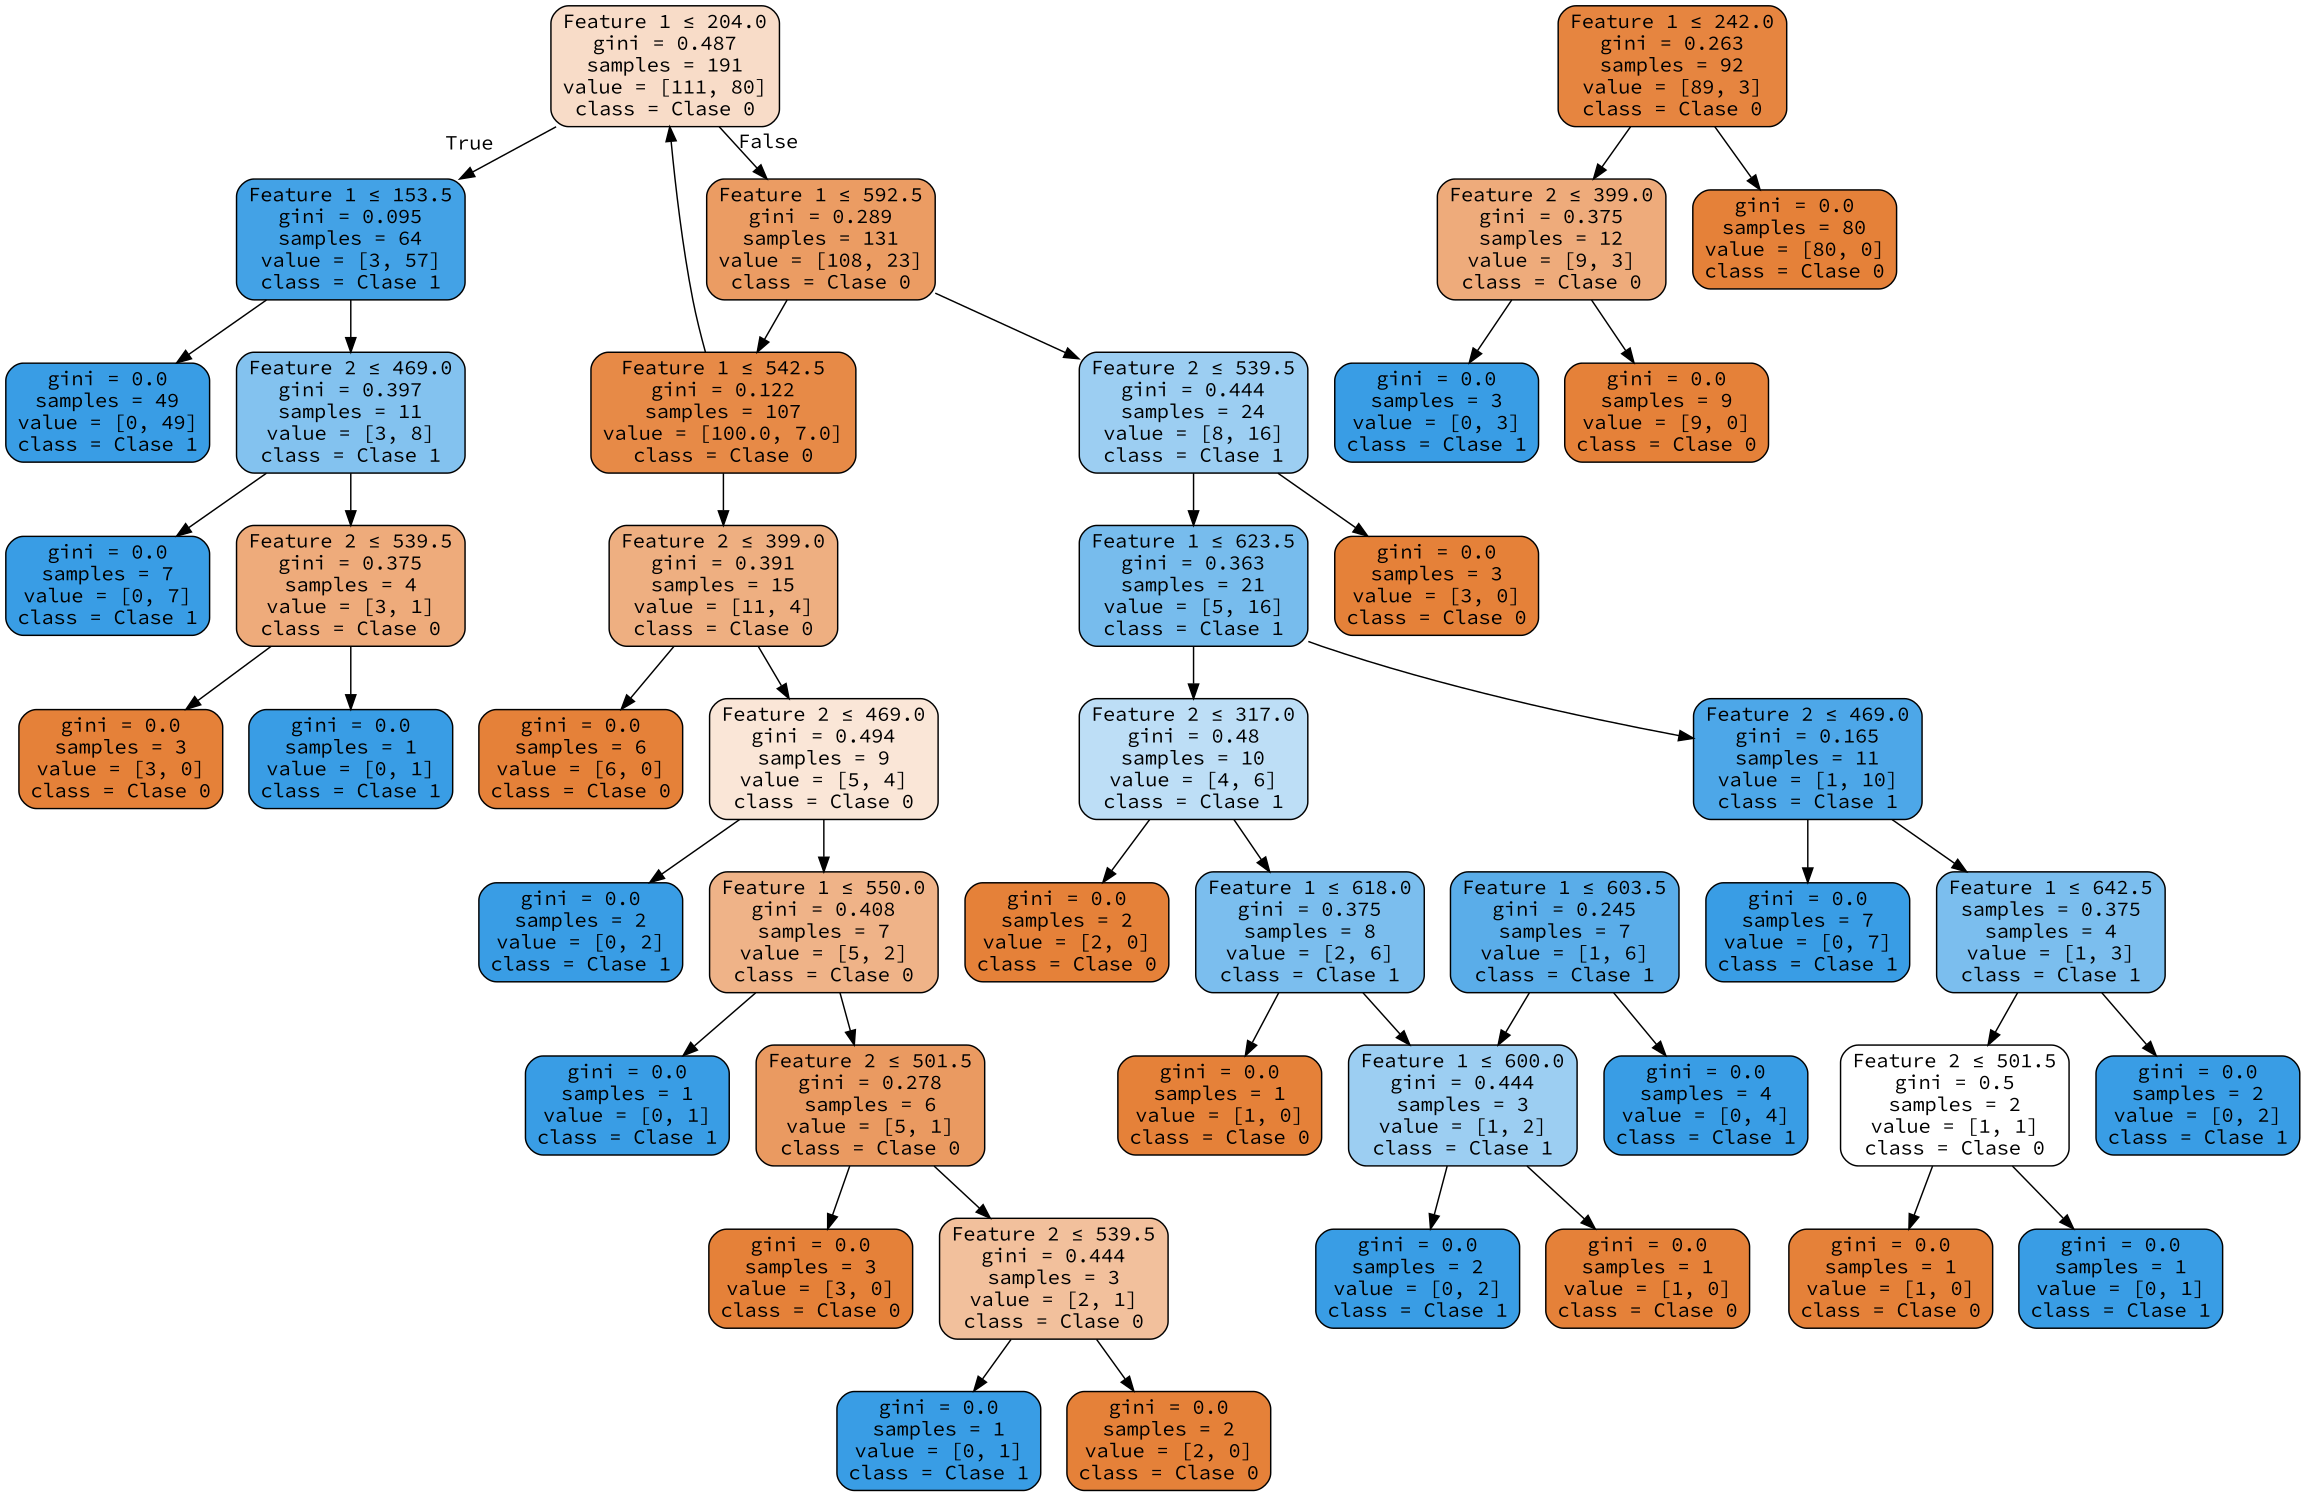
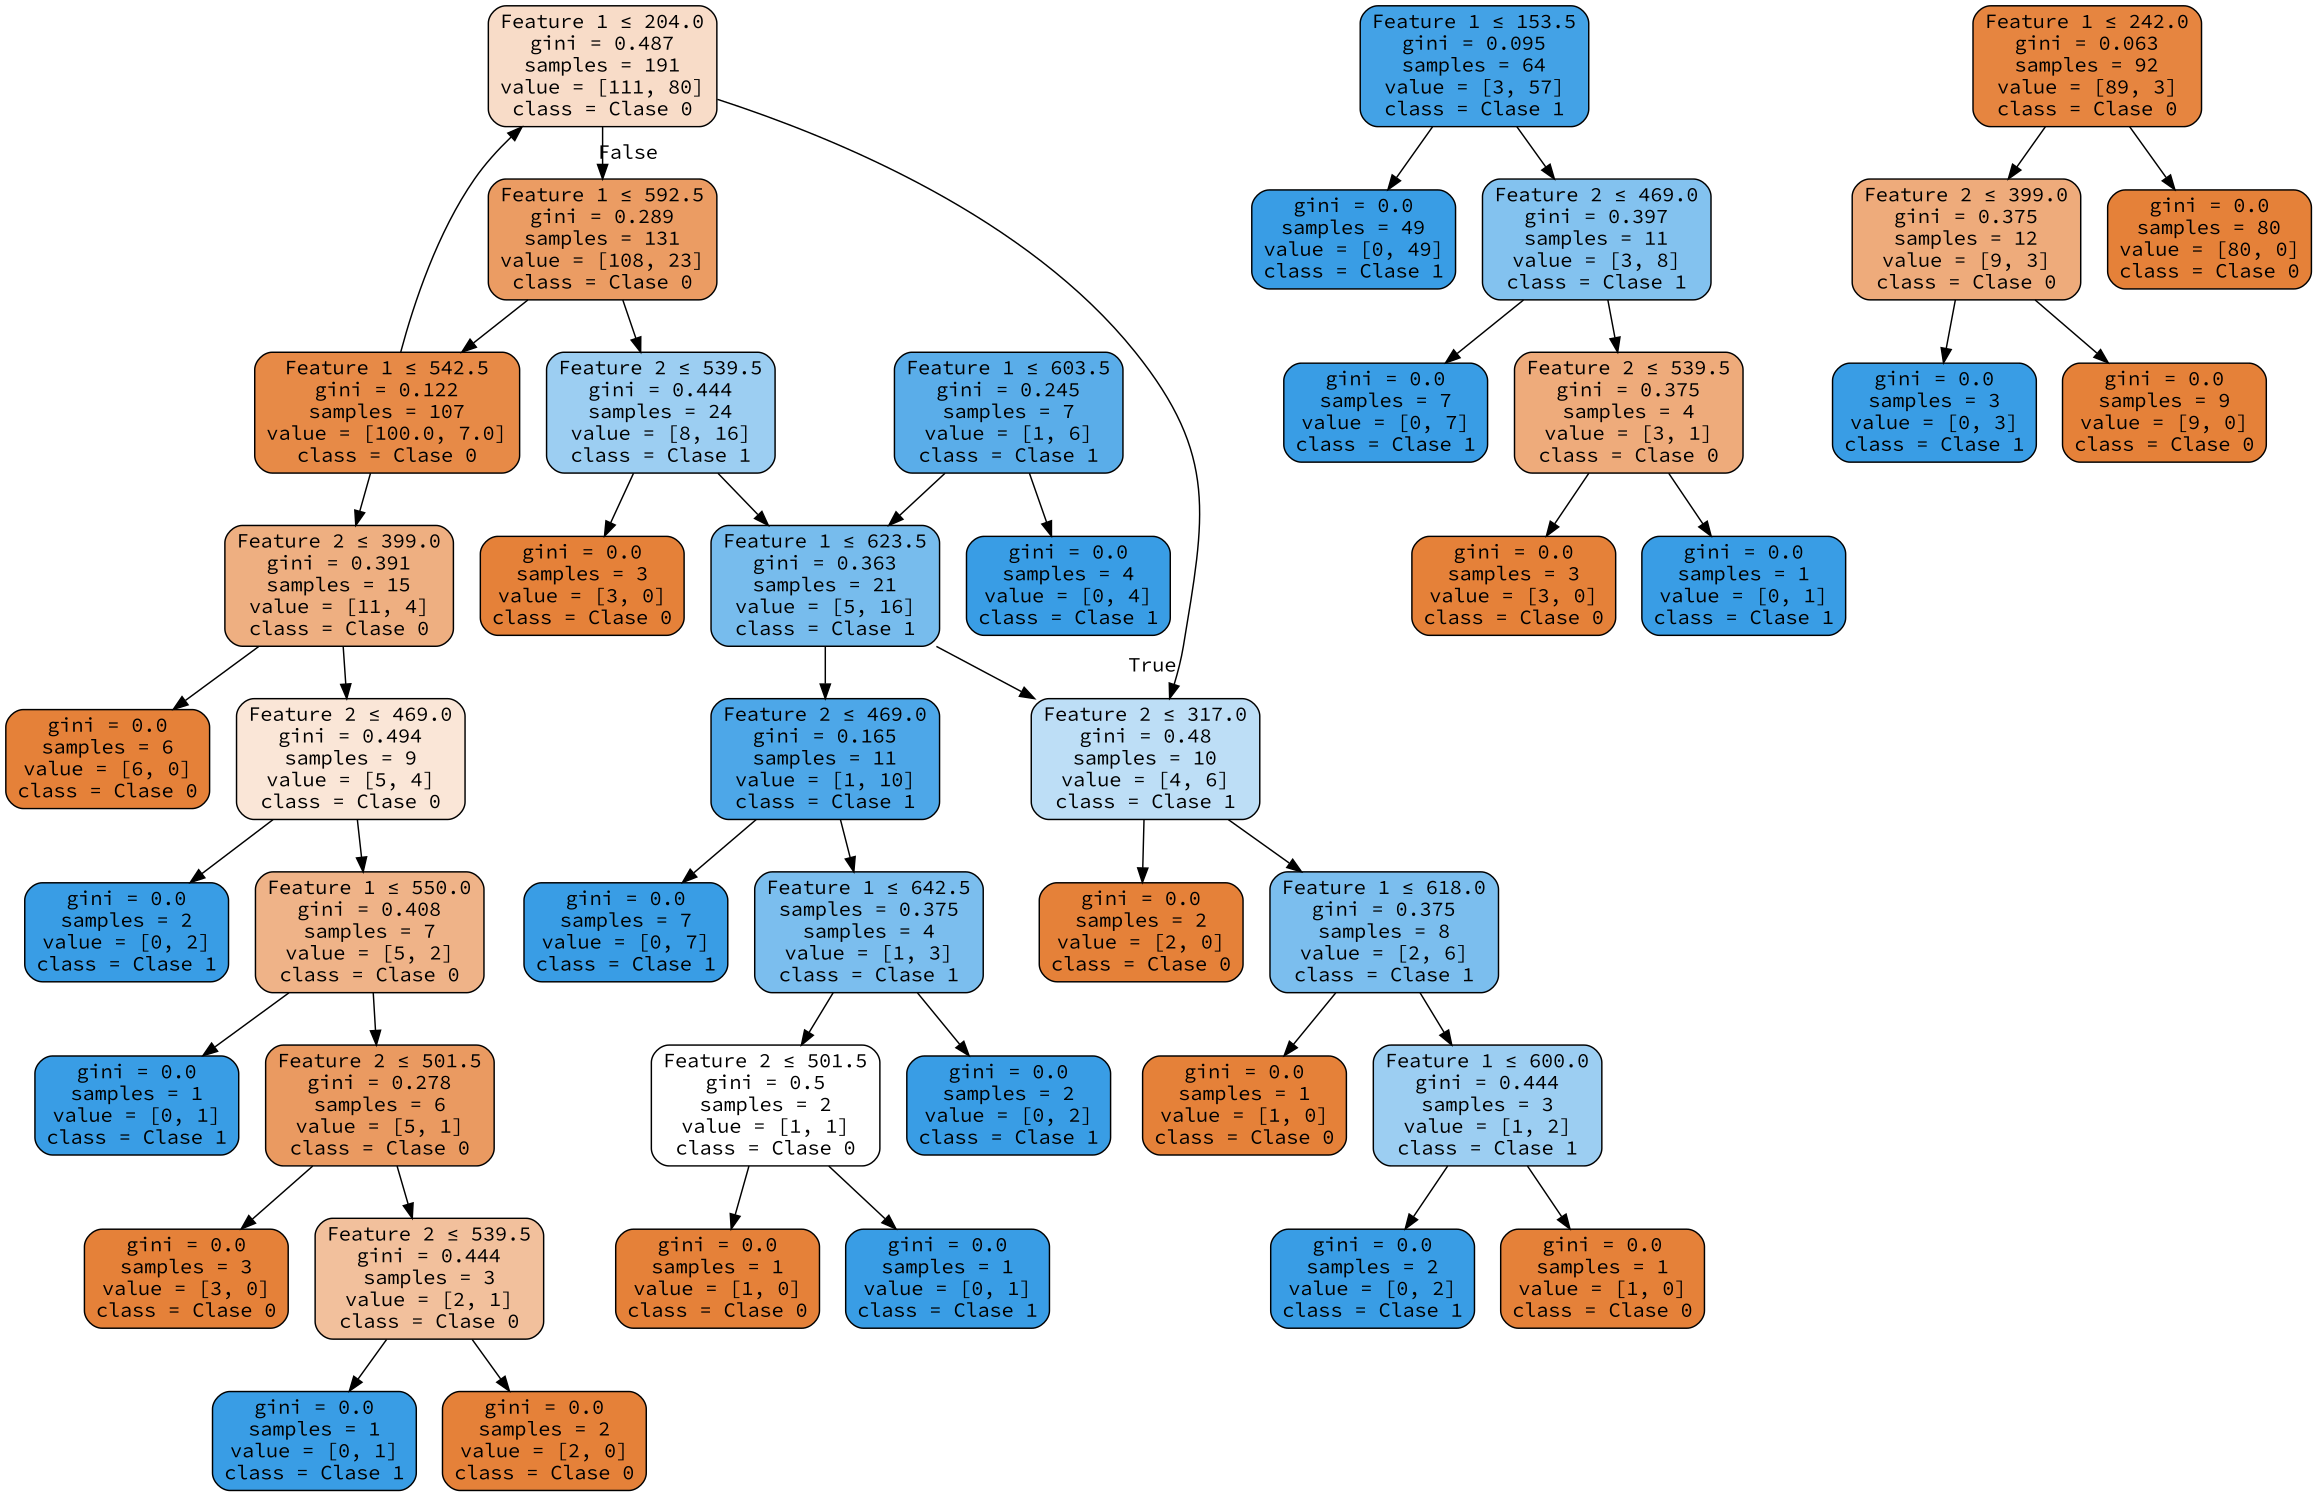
(1672, 44) -> (2087, 44)
(514, 149) -> (1086, 300)
(1517, 1013) -> (922, 494)
